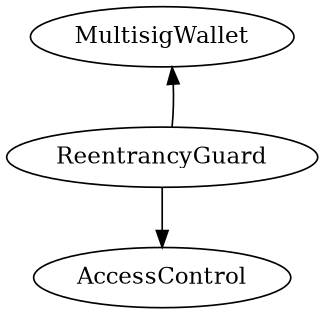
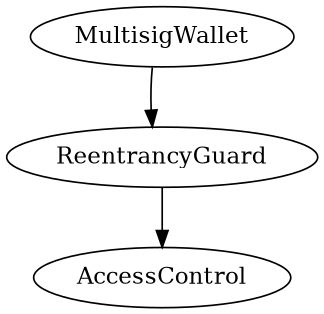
(173, 106) -> (151, 89)
